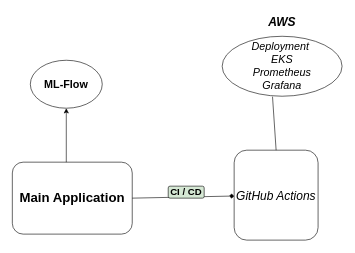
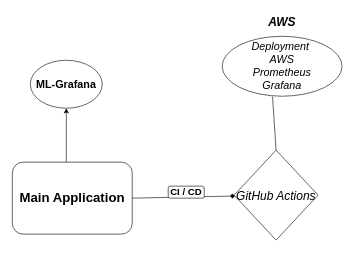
(282, 66) -> (282, 66)
(66, 84) -> (66, 84)
(186, 192) -> (186, 192)
(276, 195) -> (276, 195)
